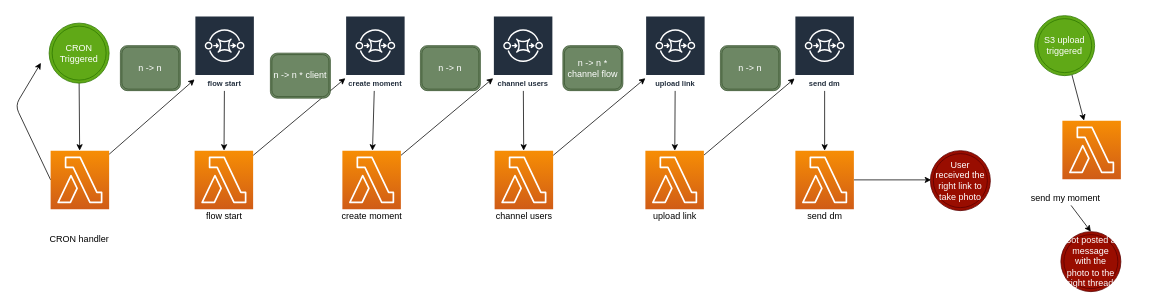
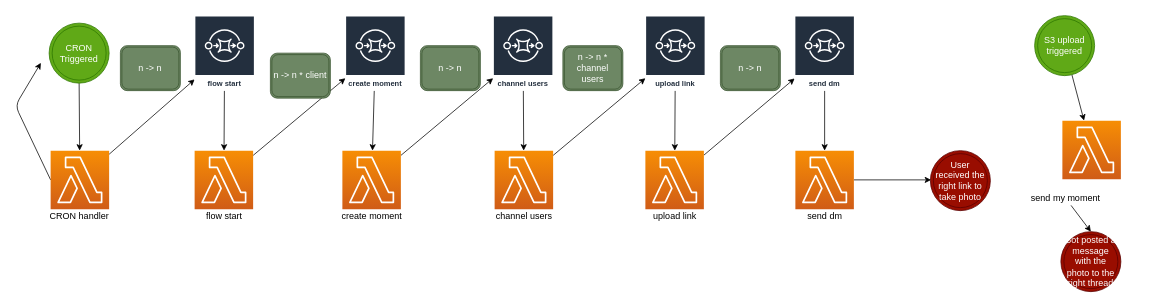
(593, 68) -> (593, 68)
(79, 239) -> (79, 216)
